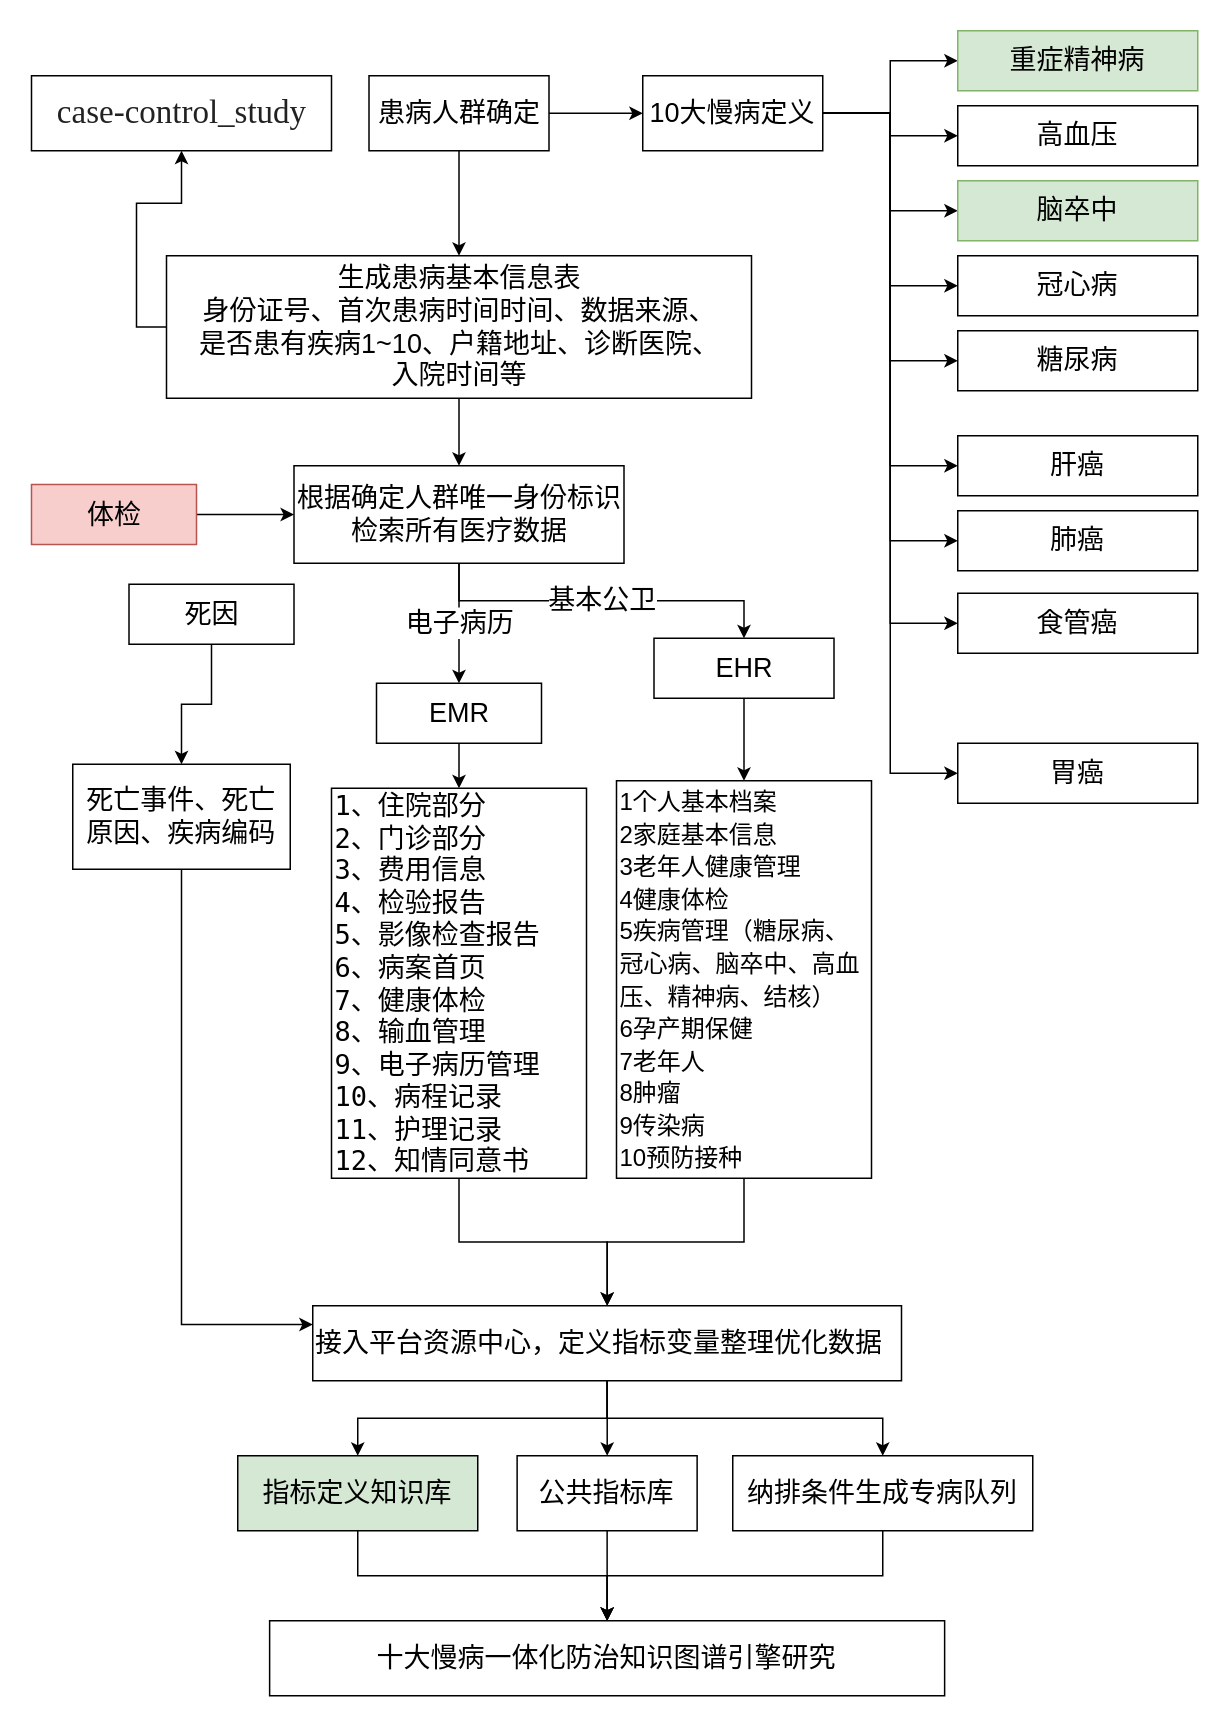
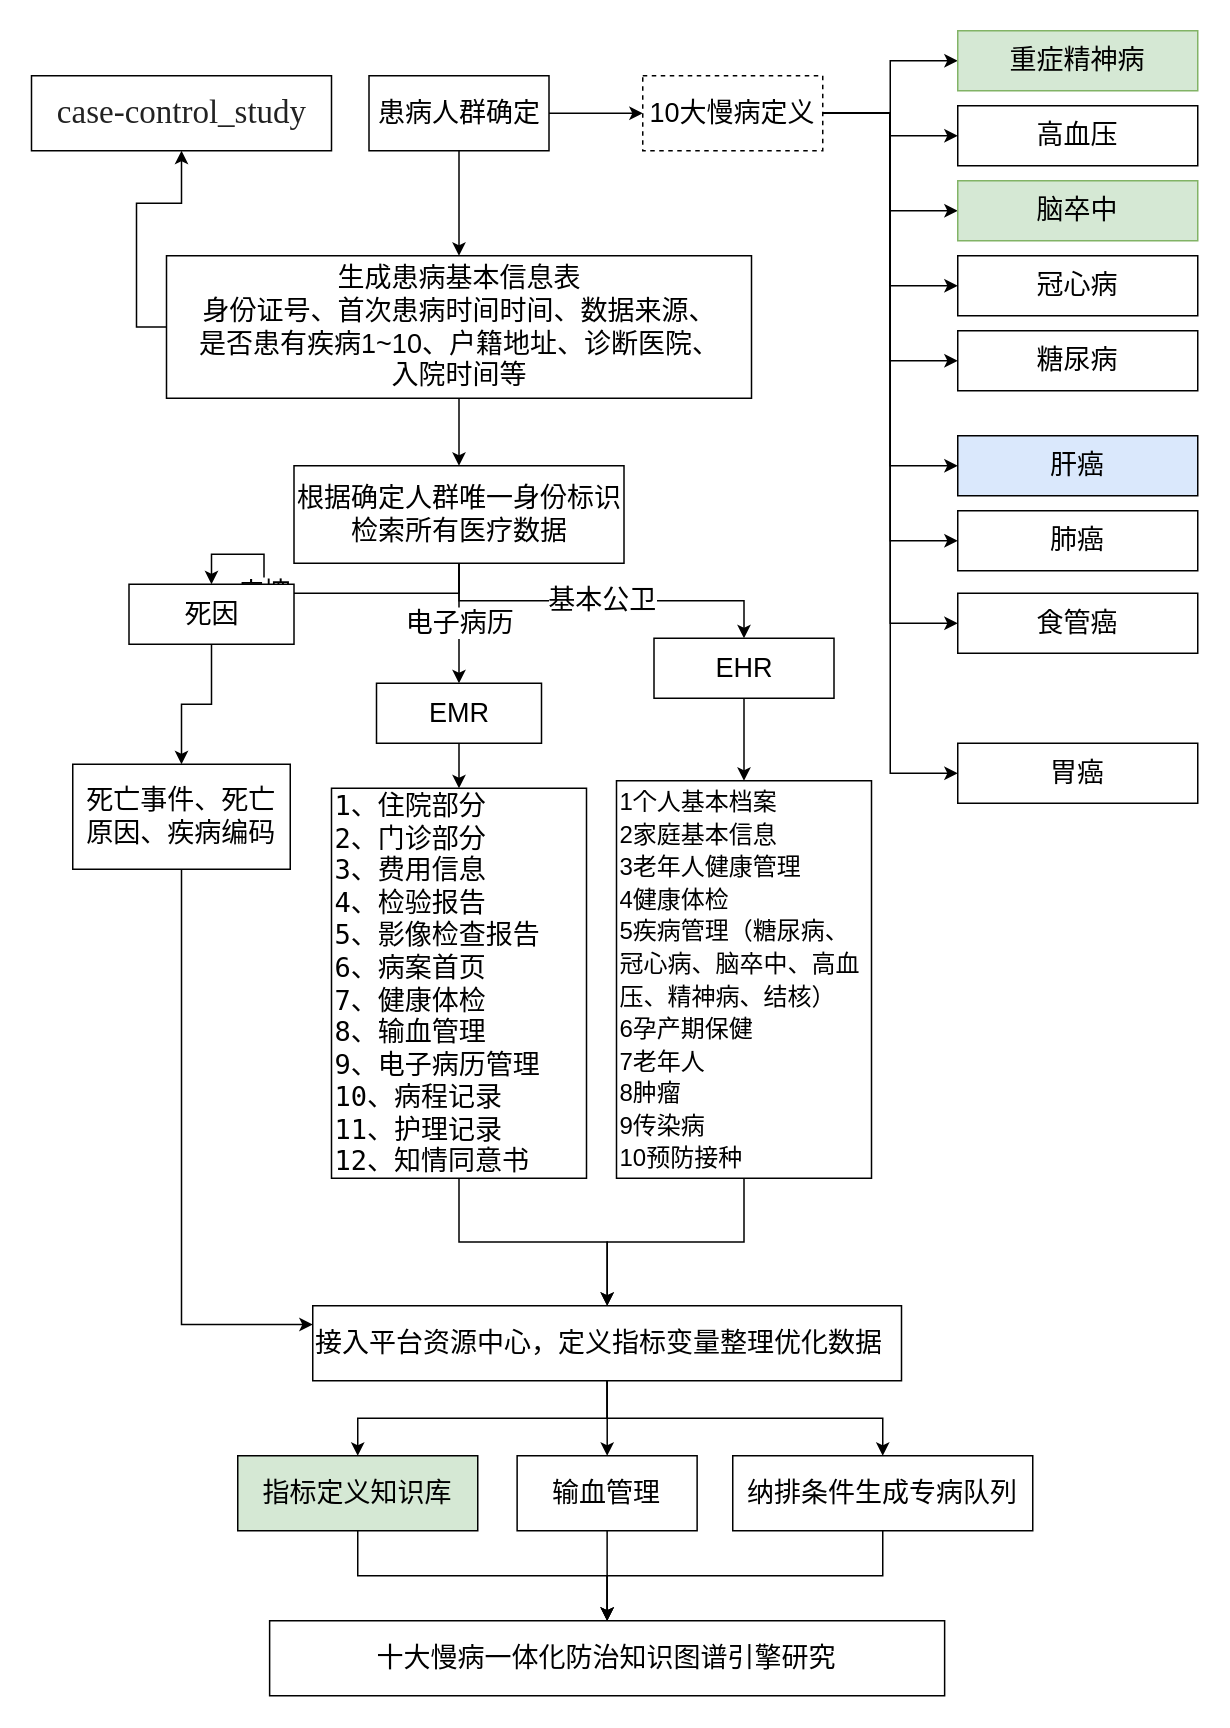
(733, 113) -> (733, 113)
(1078, 466) -> (1078, 466)
(114, 515) -> none
(240, 515) -> none
none -> (375, 593)
(607, 1493) -> (607, 1493)
